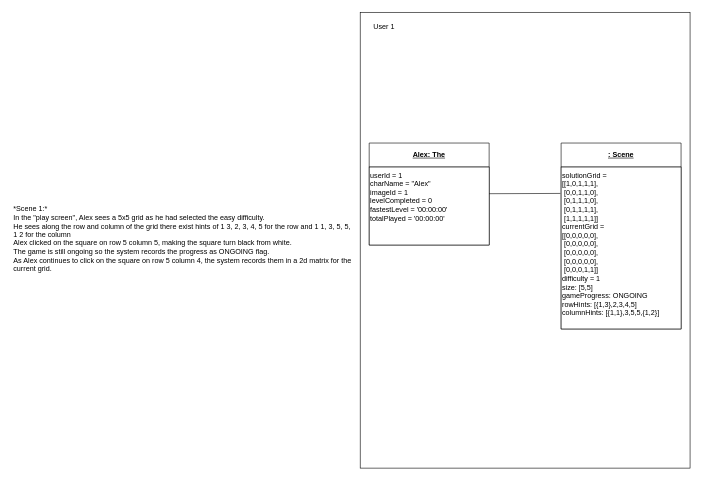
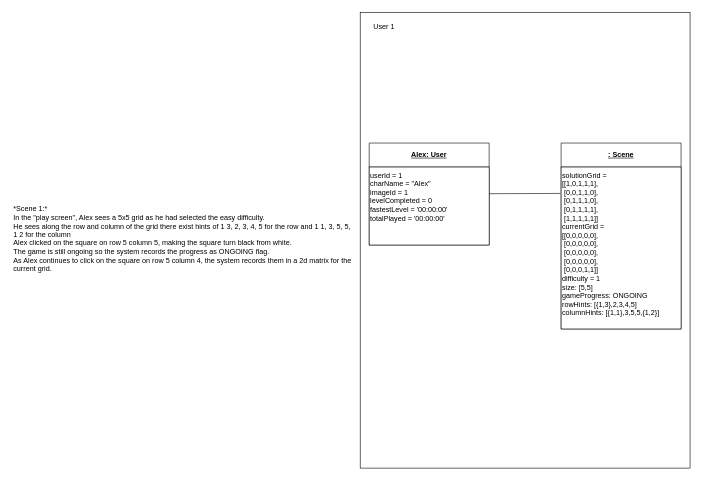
(429, 155) -> (429, 155)
